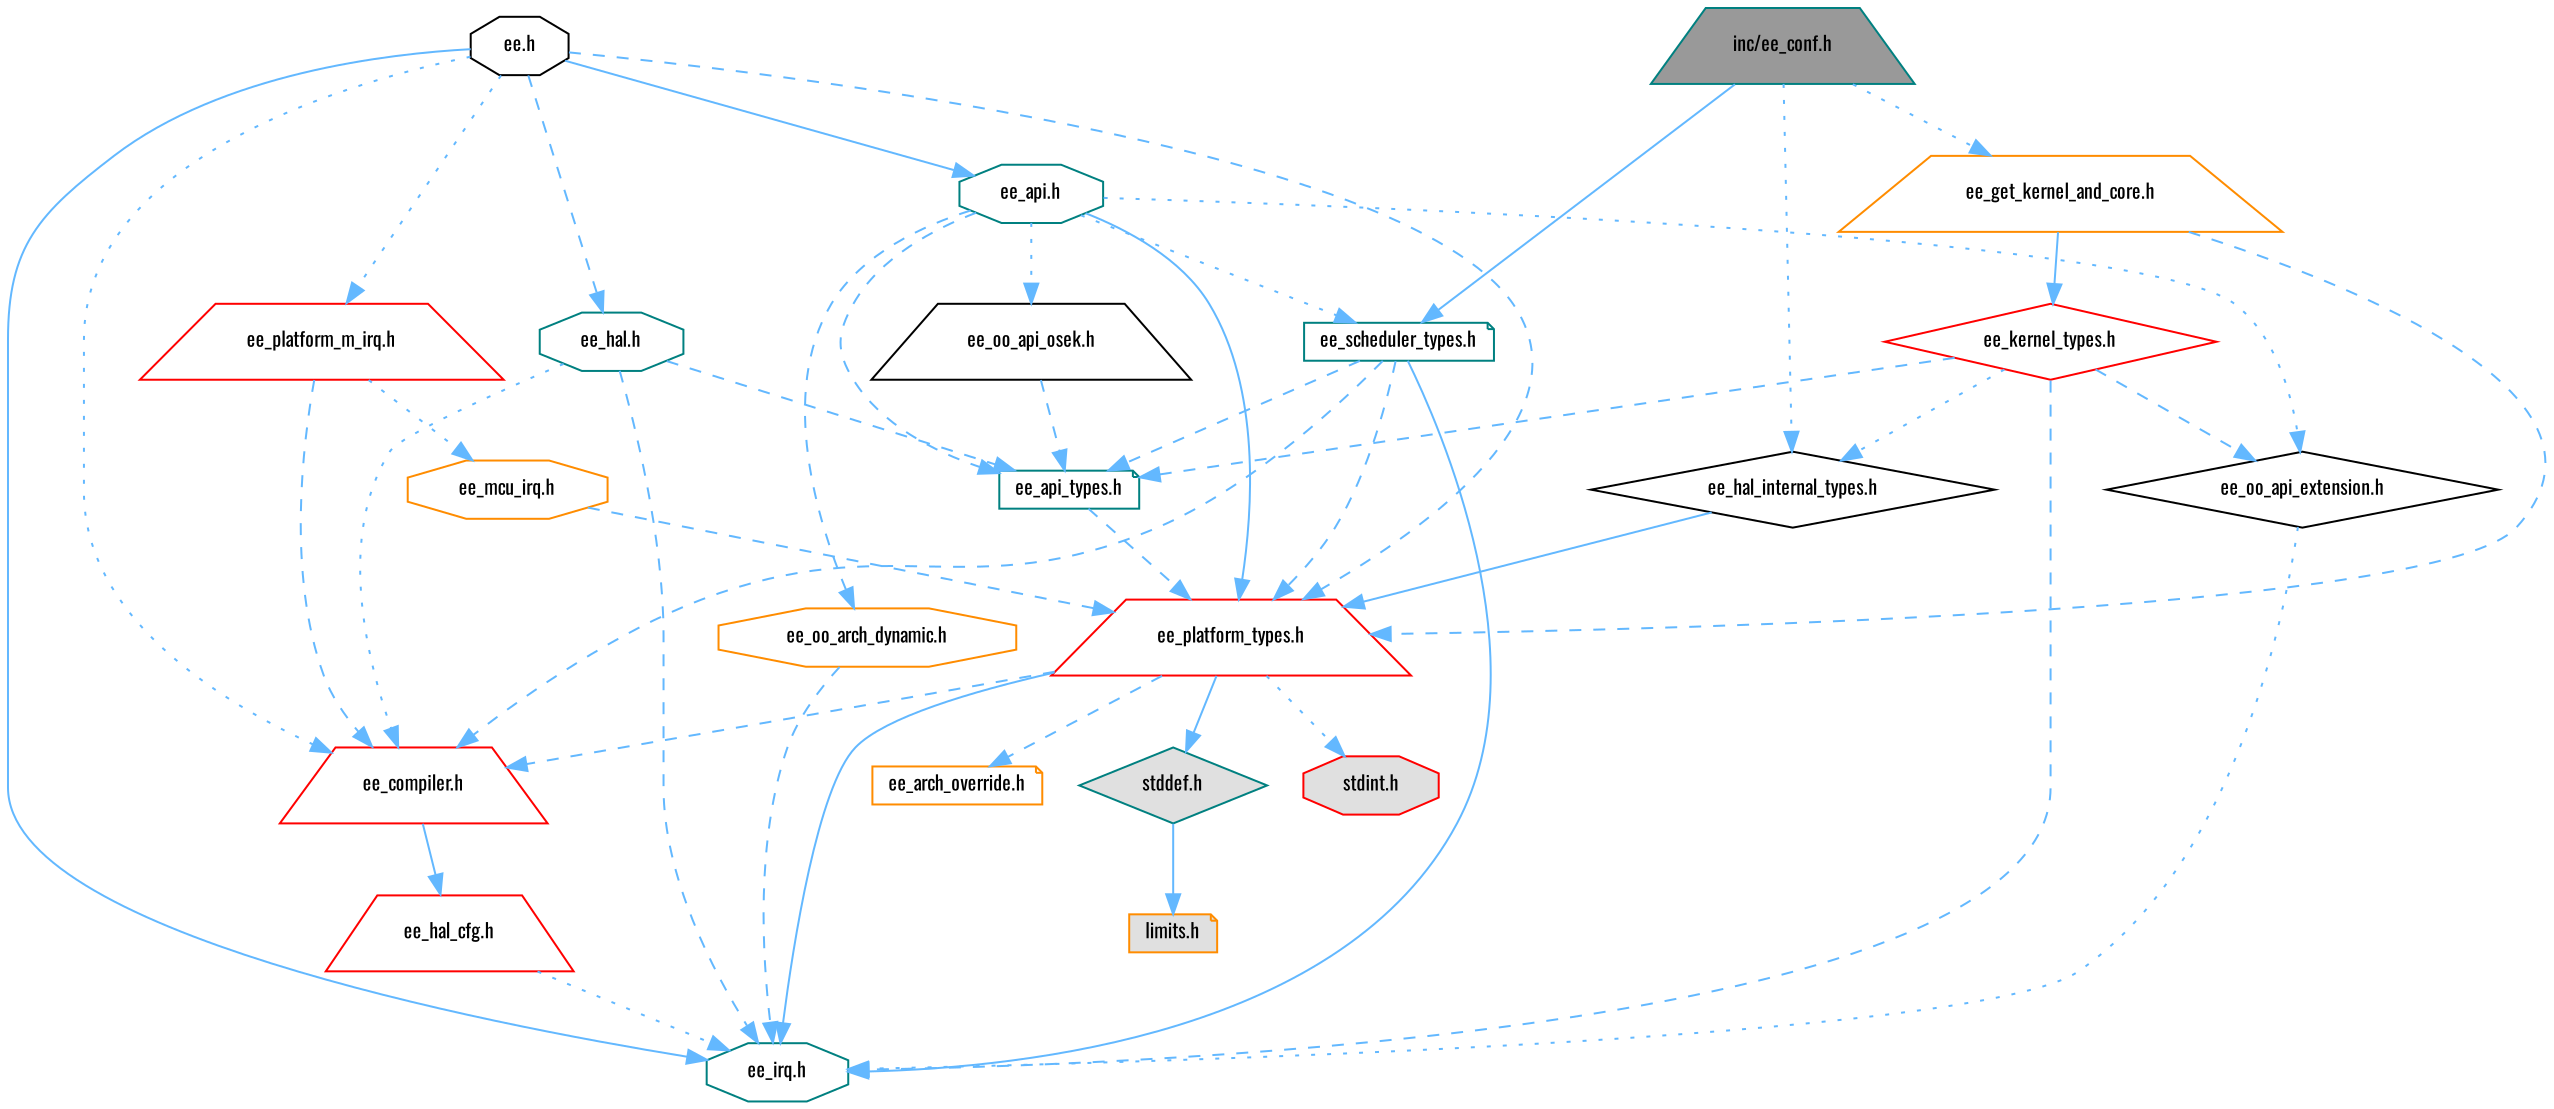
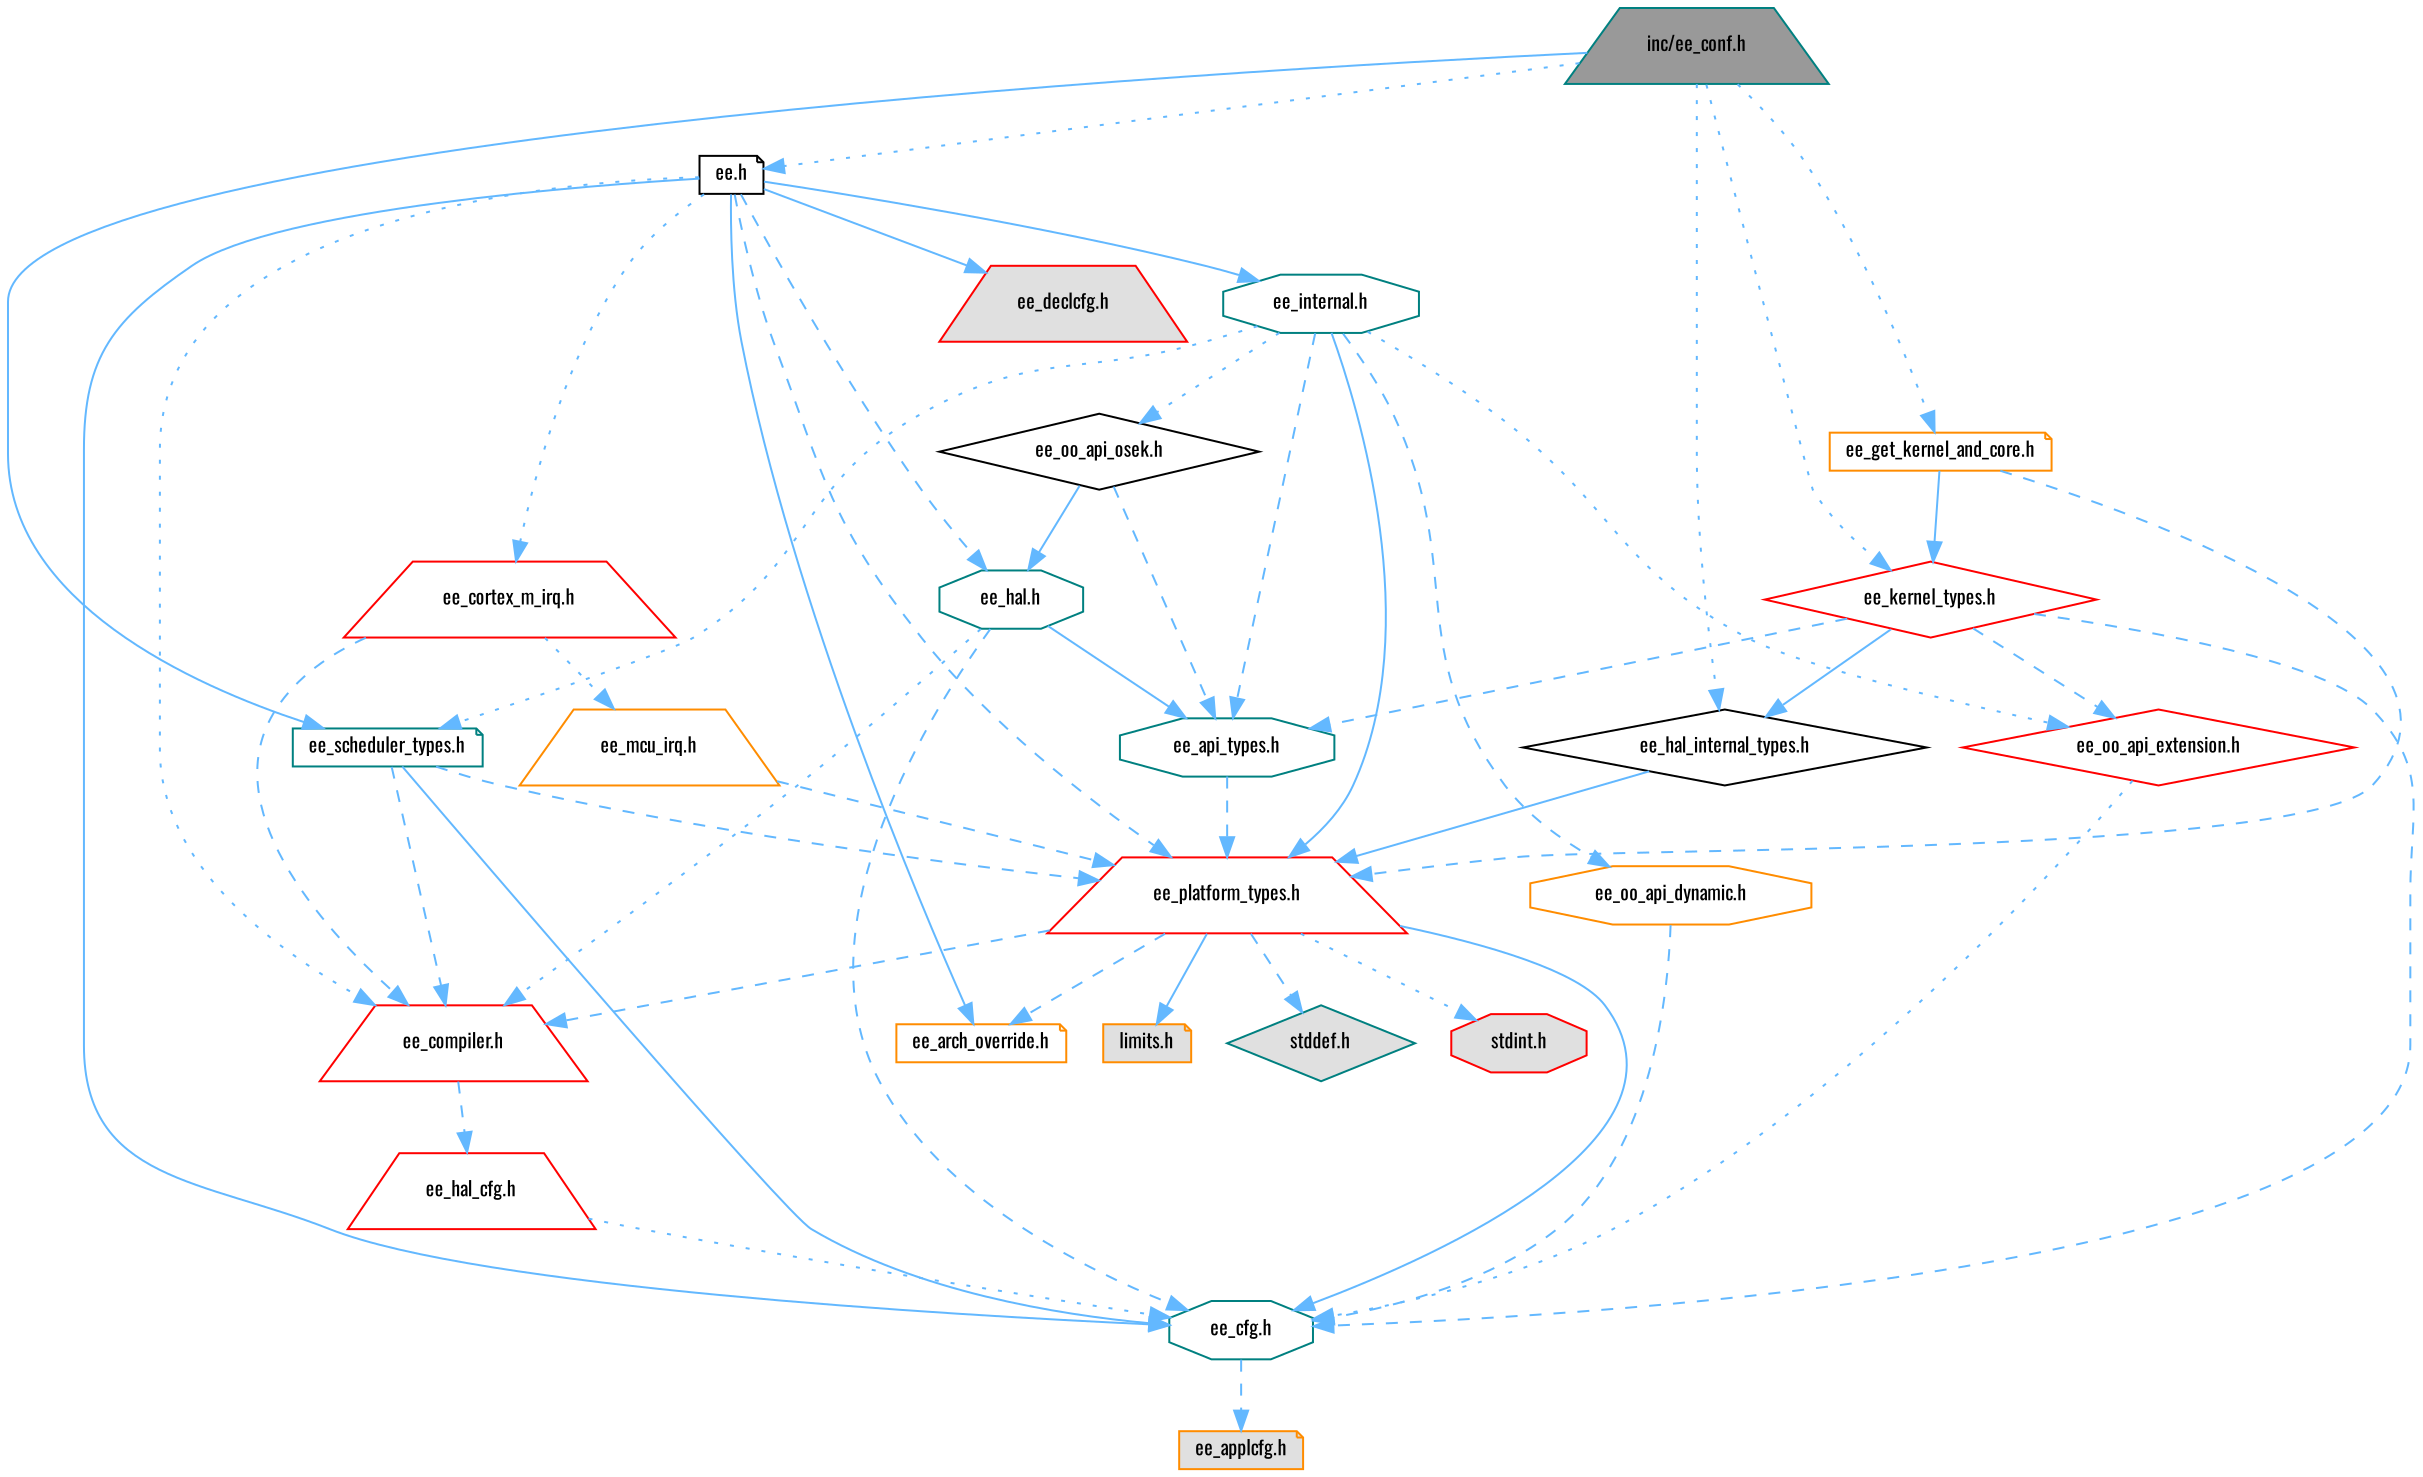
(520, 46) -> (731, 175)
none -> (1182, 115)
(1031, 194) -> (1321, 304)
(2061, 194) -> (1941, 452)
none -> (1063, 304)
none -> (1771, 332)
(322, 342) -> (510, 600)
(1031, 342) -> (1099, 452)
(1932, 410) -> (1848, 660)
(831, 413) -> (1108, 666)
(1232, 417) -> none
(508, 490) -> (650, 747)
(1069, 490) -> (1227, 747)
(2302, 490) -> (2158, 747)
none -> (1059, 519)
none -> (813, 609)
(867, 638) -> (1671, 895)
(1205, 704) -> (1271, 964)
(429, 849) -> (461, 1107)
(1173, 859) -> (1187, 970)
(777, 1072) -> (1241, 1330)
none -> (1241, 1450)
